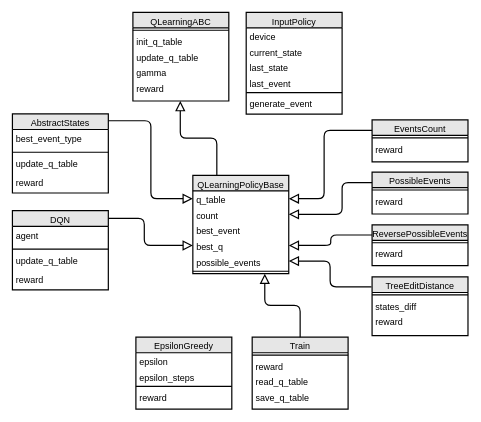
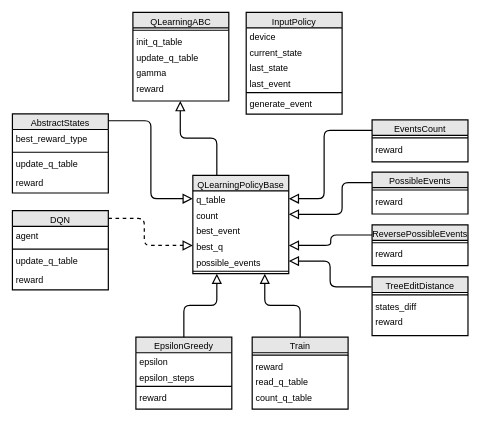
(53, 139) -> (56, 139)
(144, 233) -> (144, 233)
none -> (196, 306)
(285, 398) -> (287, 398)
